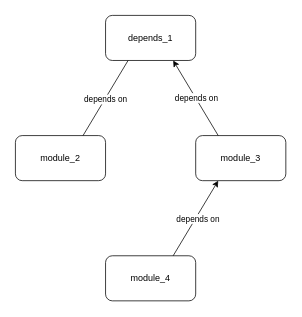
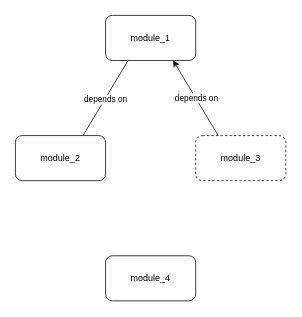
(150, 38) -> (150, 38)
(240, 158) -> (240, 158)
(194, 220) -> none
